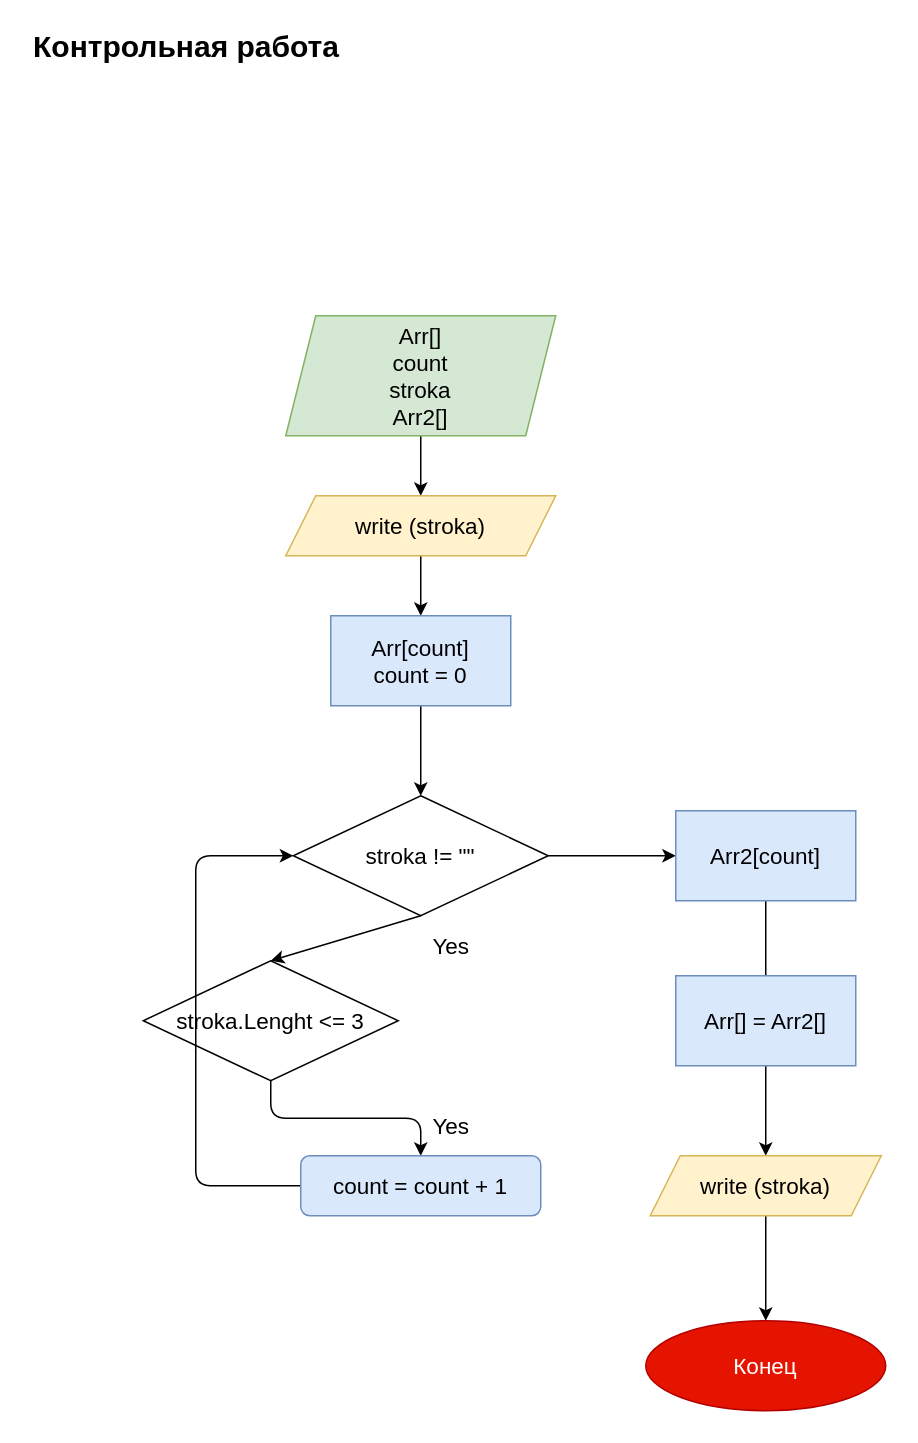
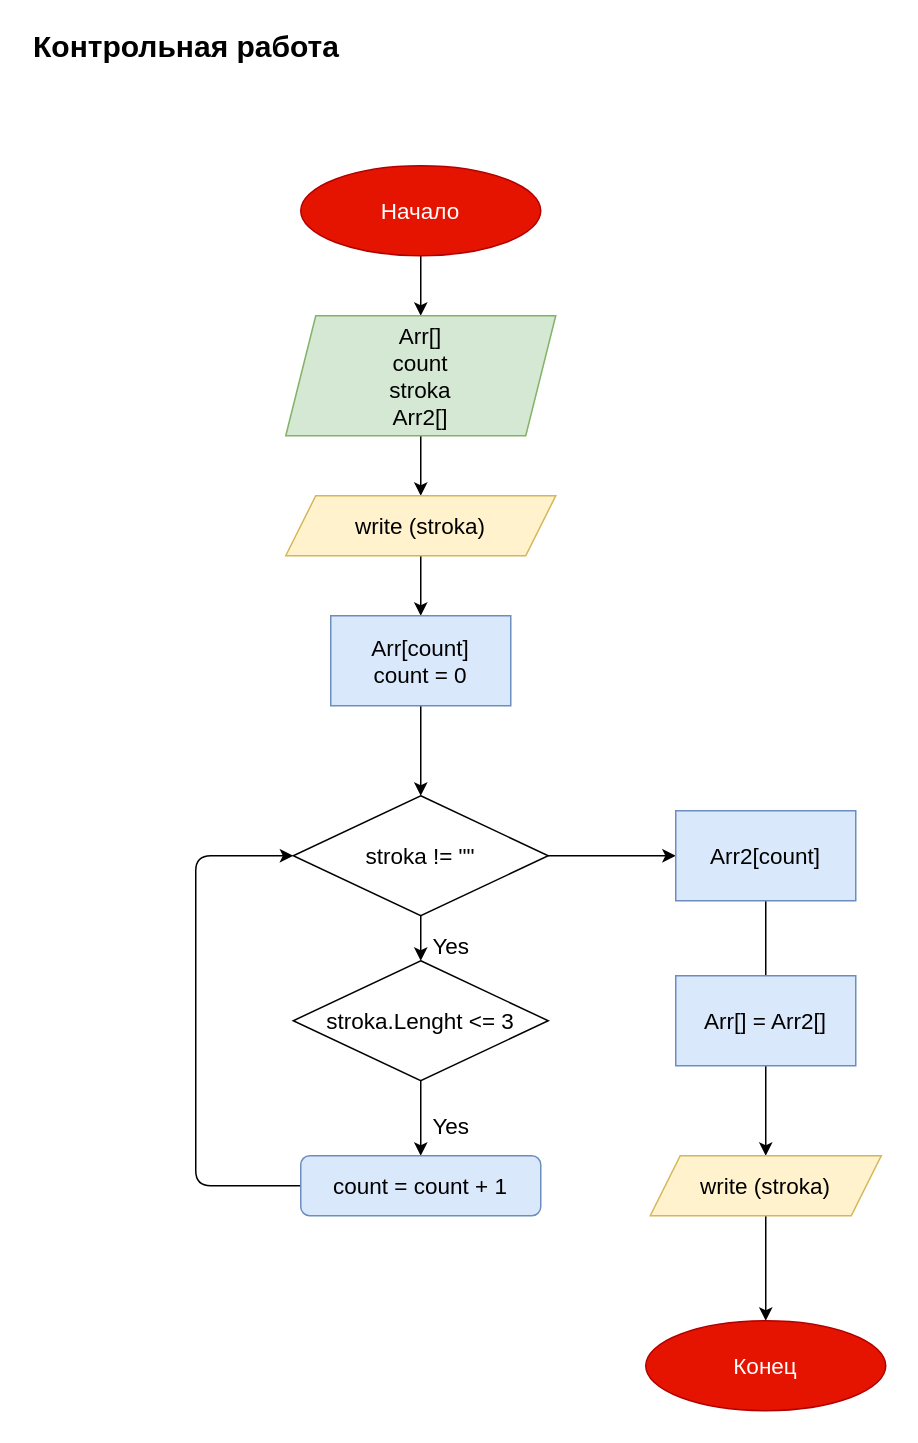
none -> (421, 211)
none -> (421, 281)
(271, 1021) -> (421, 1021)
